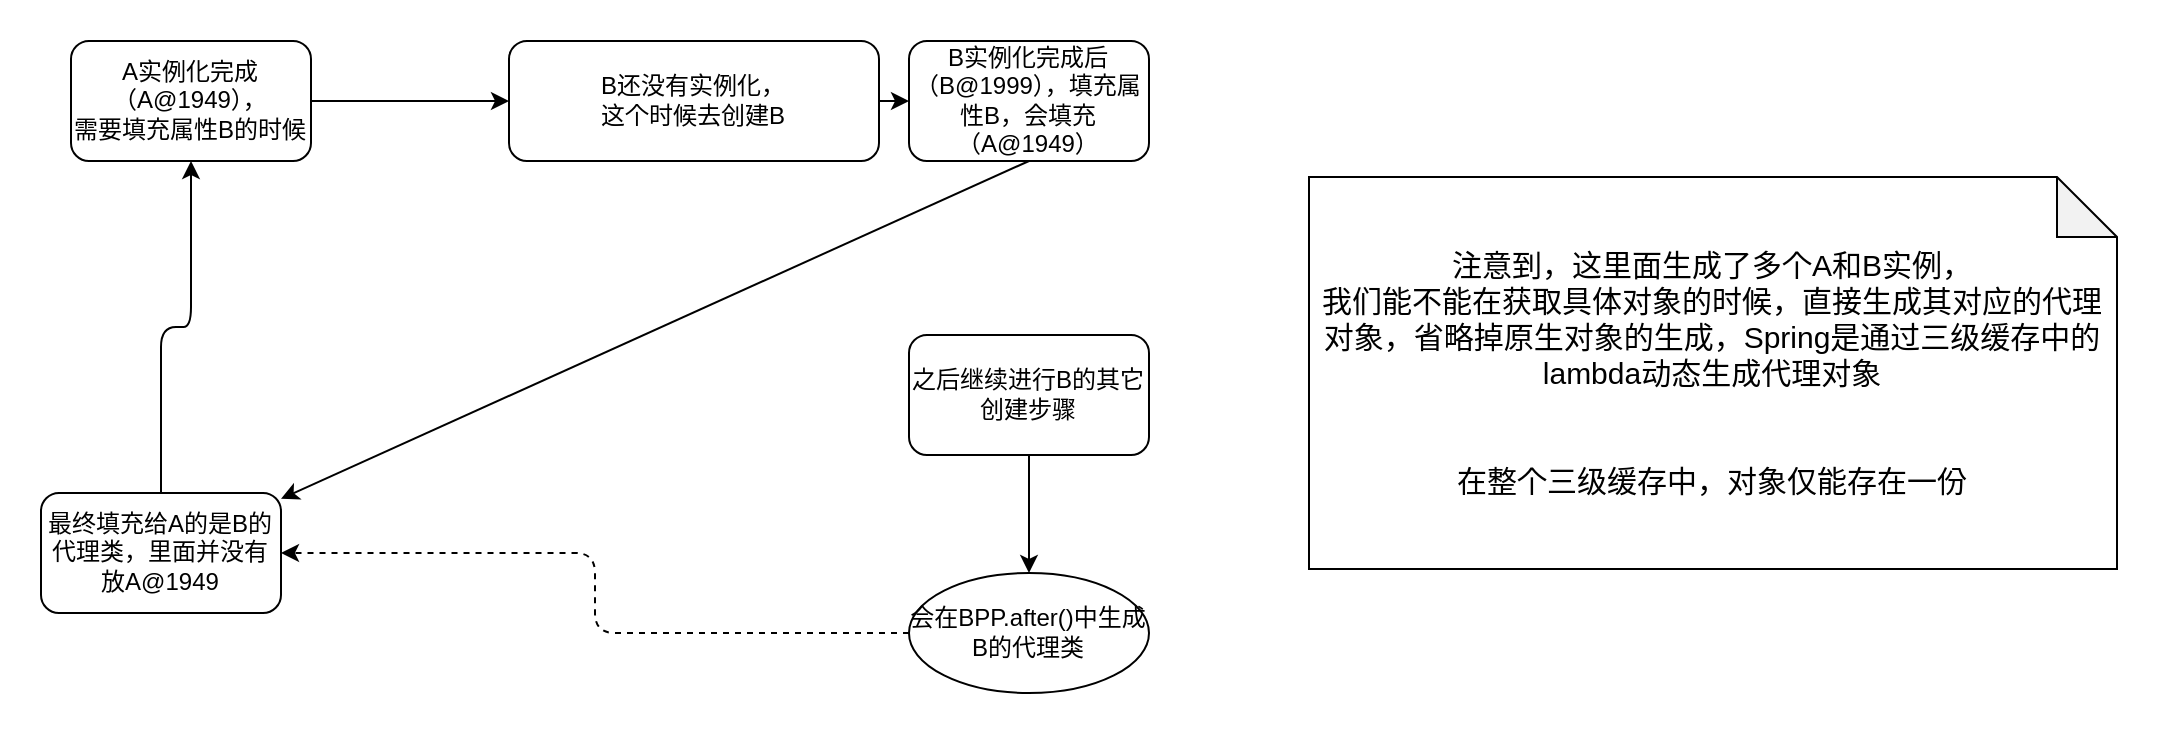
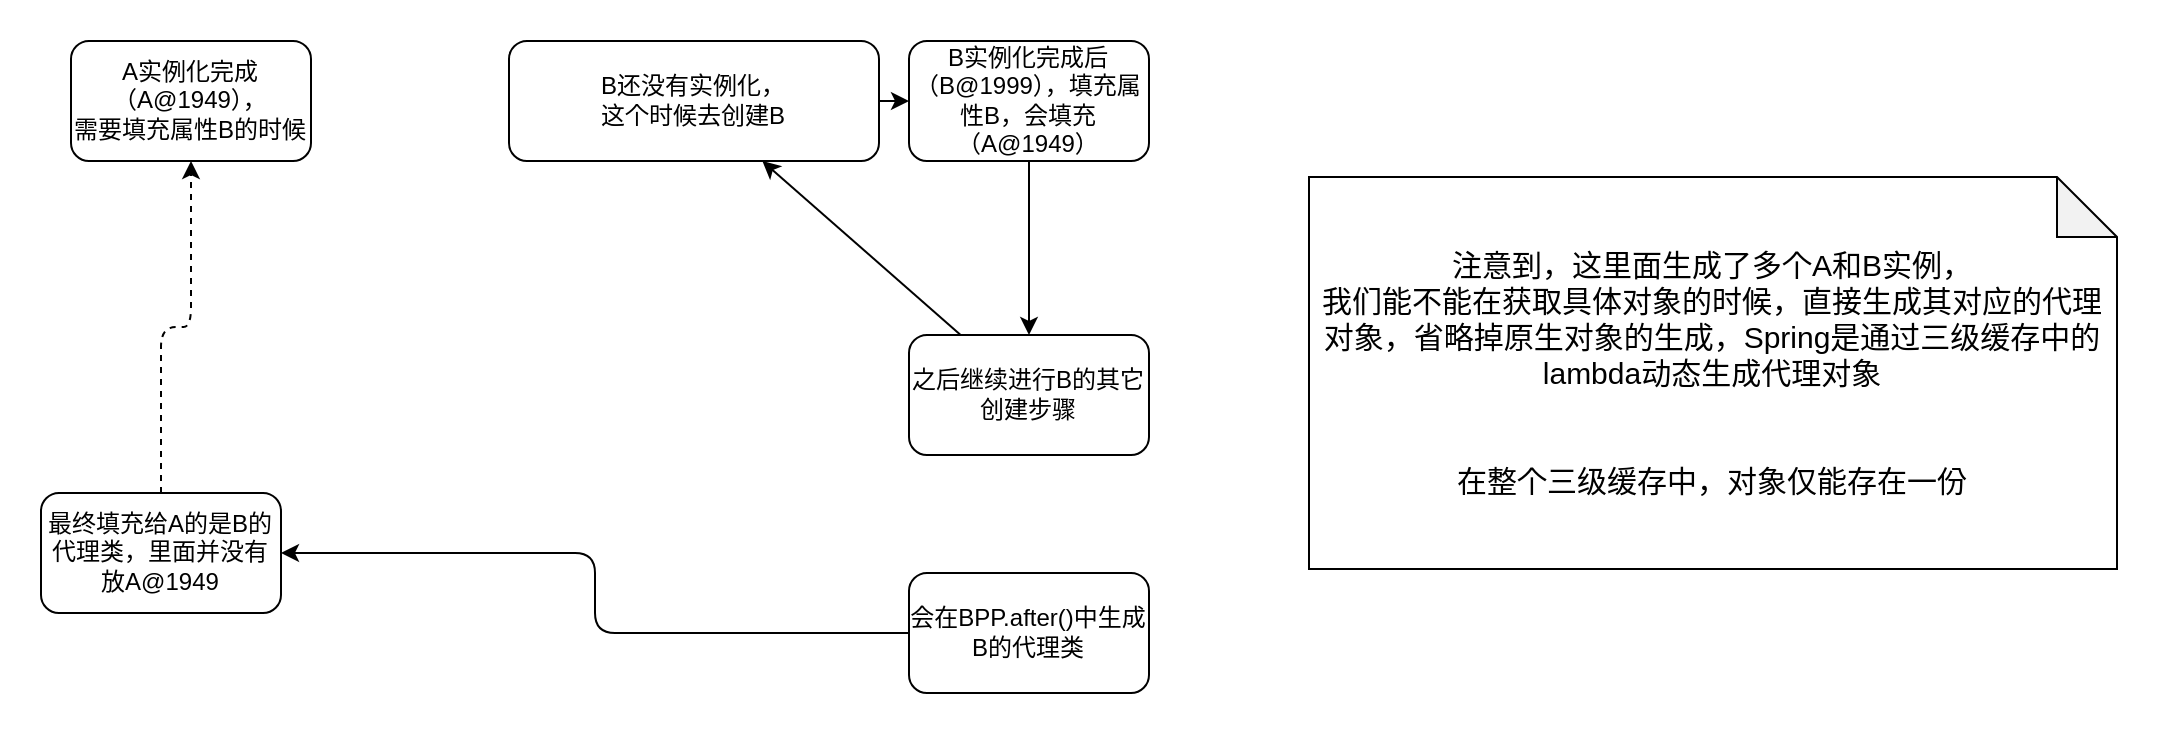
(403, 101) -> none
(661, 327) -> (1029, 241)
(171, 328) -> (171, 328)
(1029, 507) -> (908, 289)
(595, 601) -> (595, 601)
(1029, 633) -> (1029, 633)
